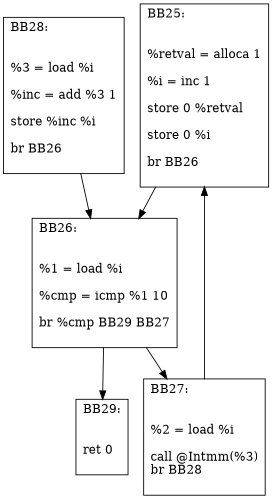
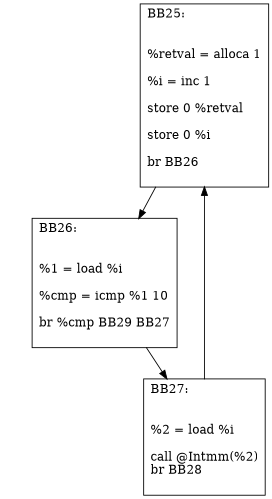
(64, 95) -> none
(102, 437) -> none
(204, 457) -> (204, 457)
